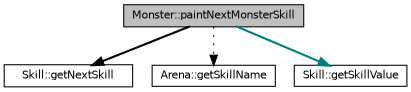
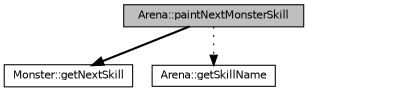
(214, 16) -> (214, 16)
(68, 76) -> (68, 76)
(351, 76) -> none
